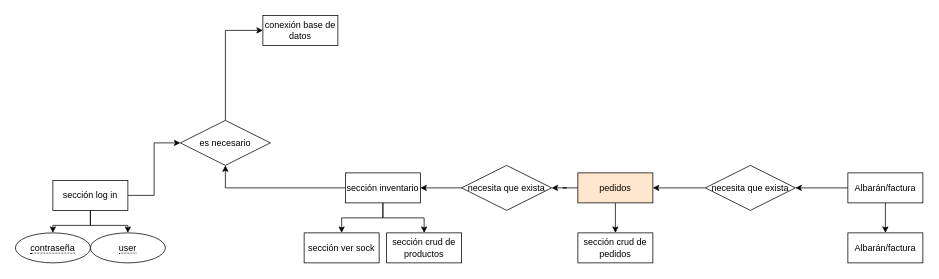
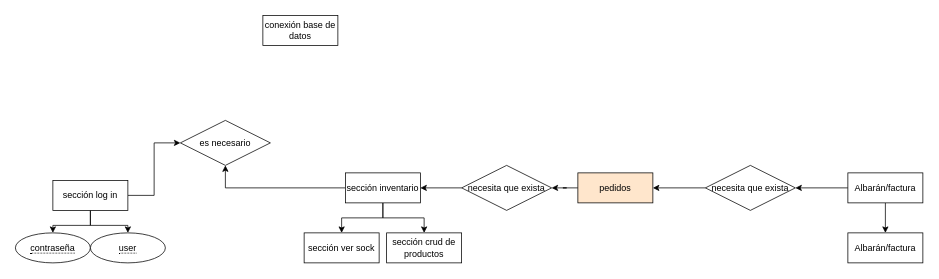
(225, 59) -> none
(615, 215) -> none
(615, 248) -> none
